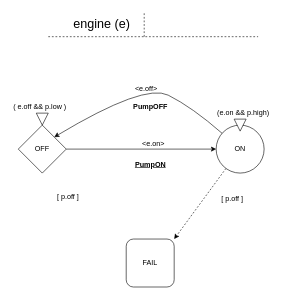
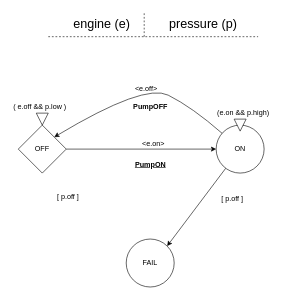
none -> (207, 20)
(199, 205) -> (196, 208)
(150, 263) -> (150, 263)
